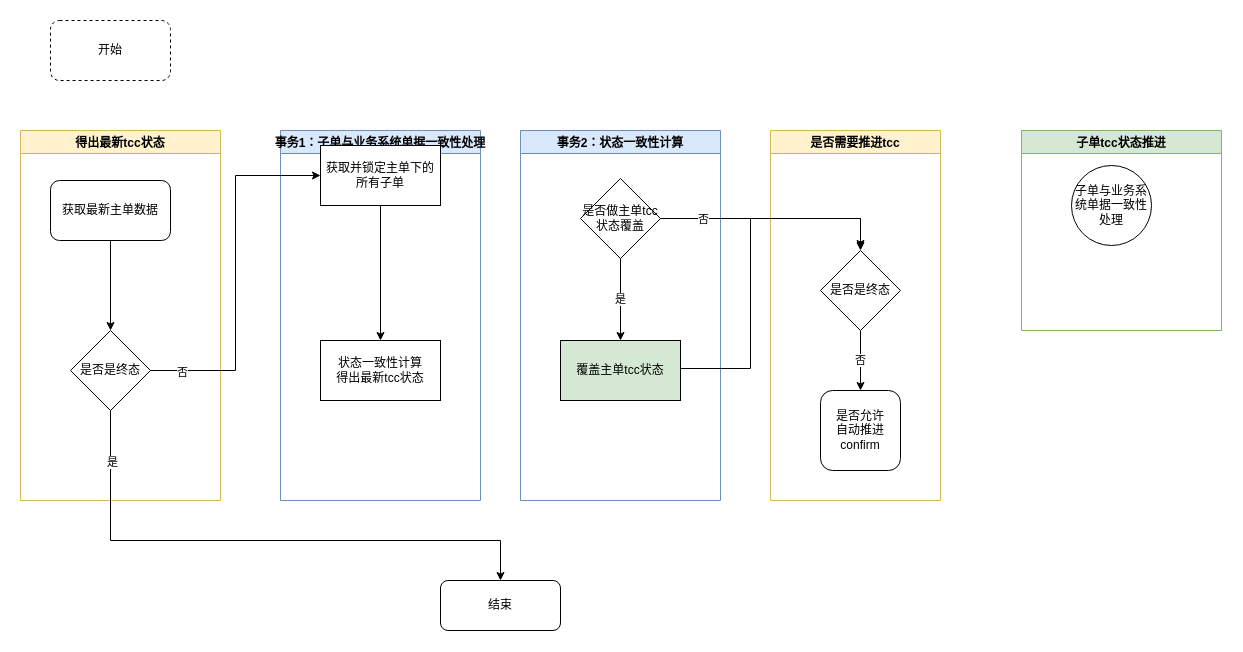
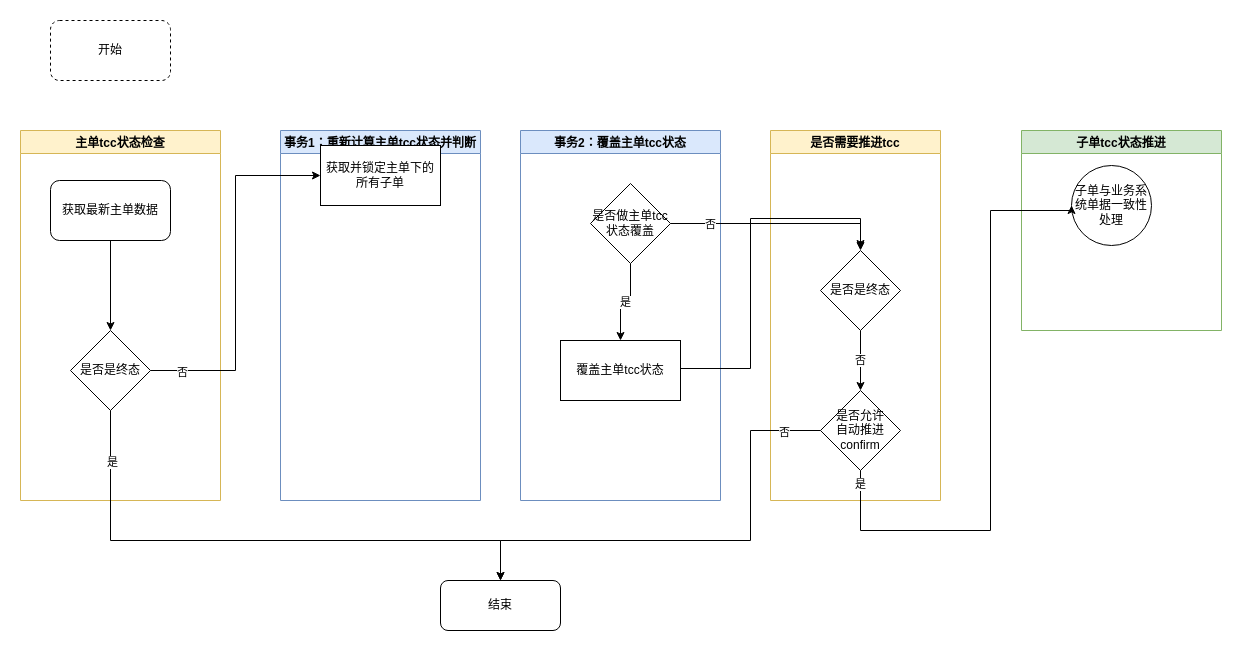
(120, 143) -> (120, 143)
(380, 143) -> (380, 143)
(620, 143) -> (620, 143)
(621, 219) -> (631, 224)
(381, 270) -> none
(381, 371) -> none
(621, 371) -> (621, 371)
none -> (991, 425)
(861, 431) -> (861, 431)
none -> (717, 541)
